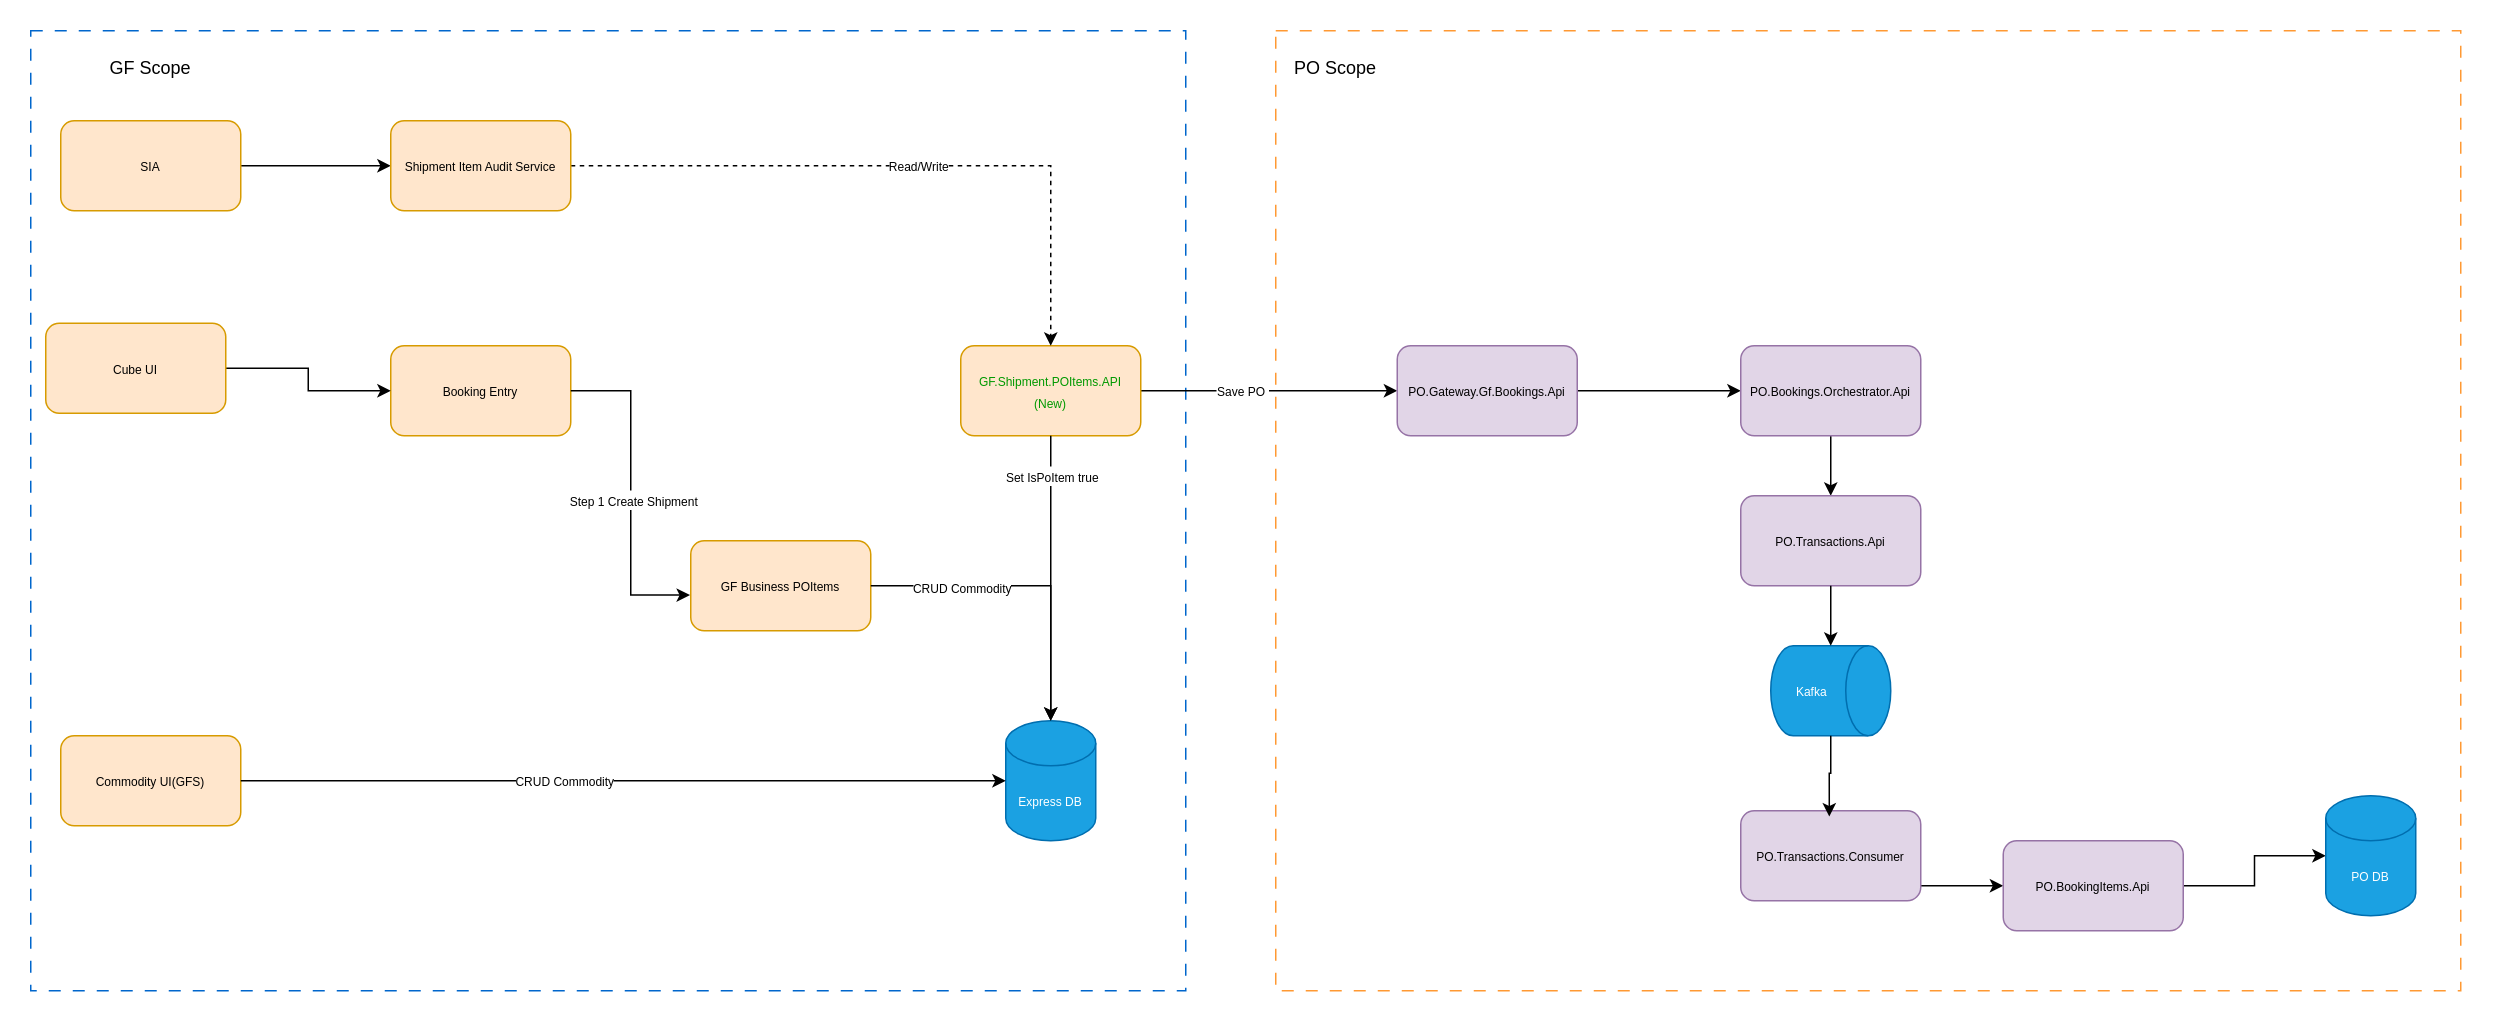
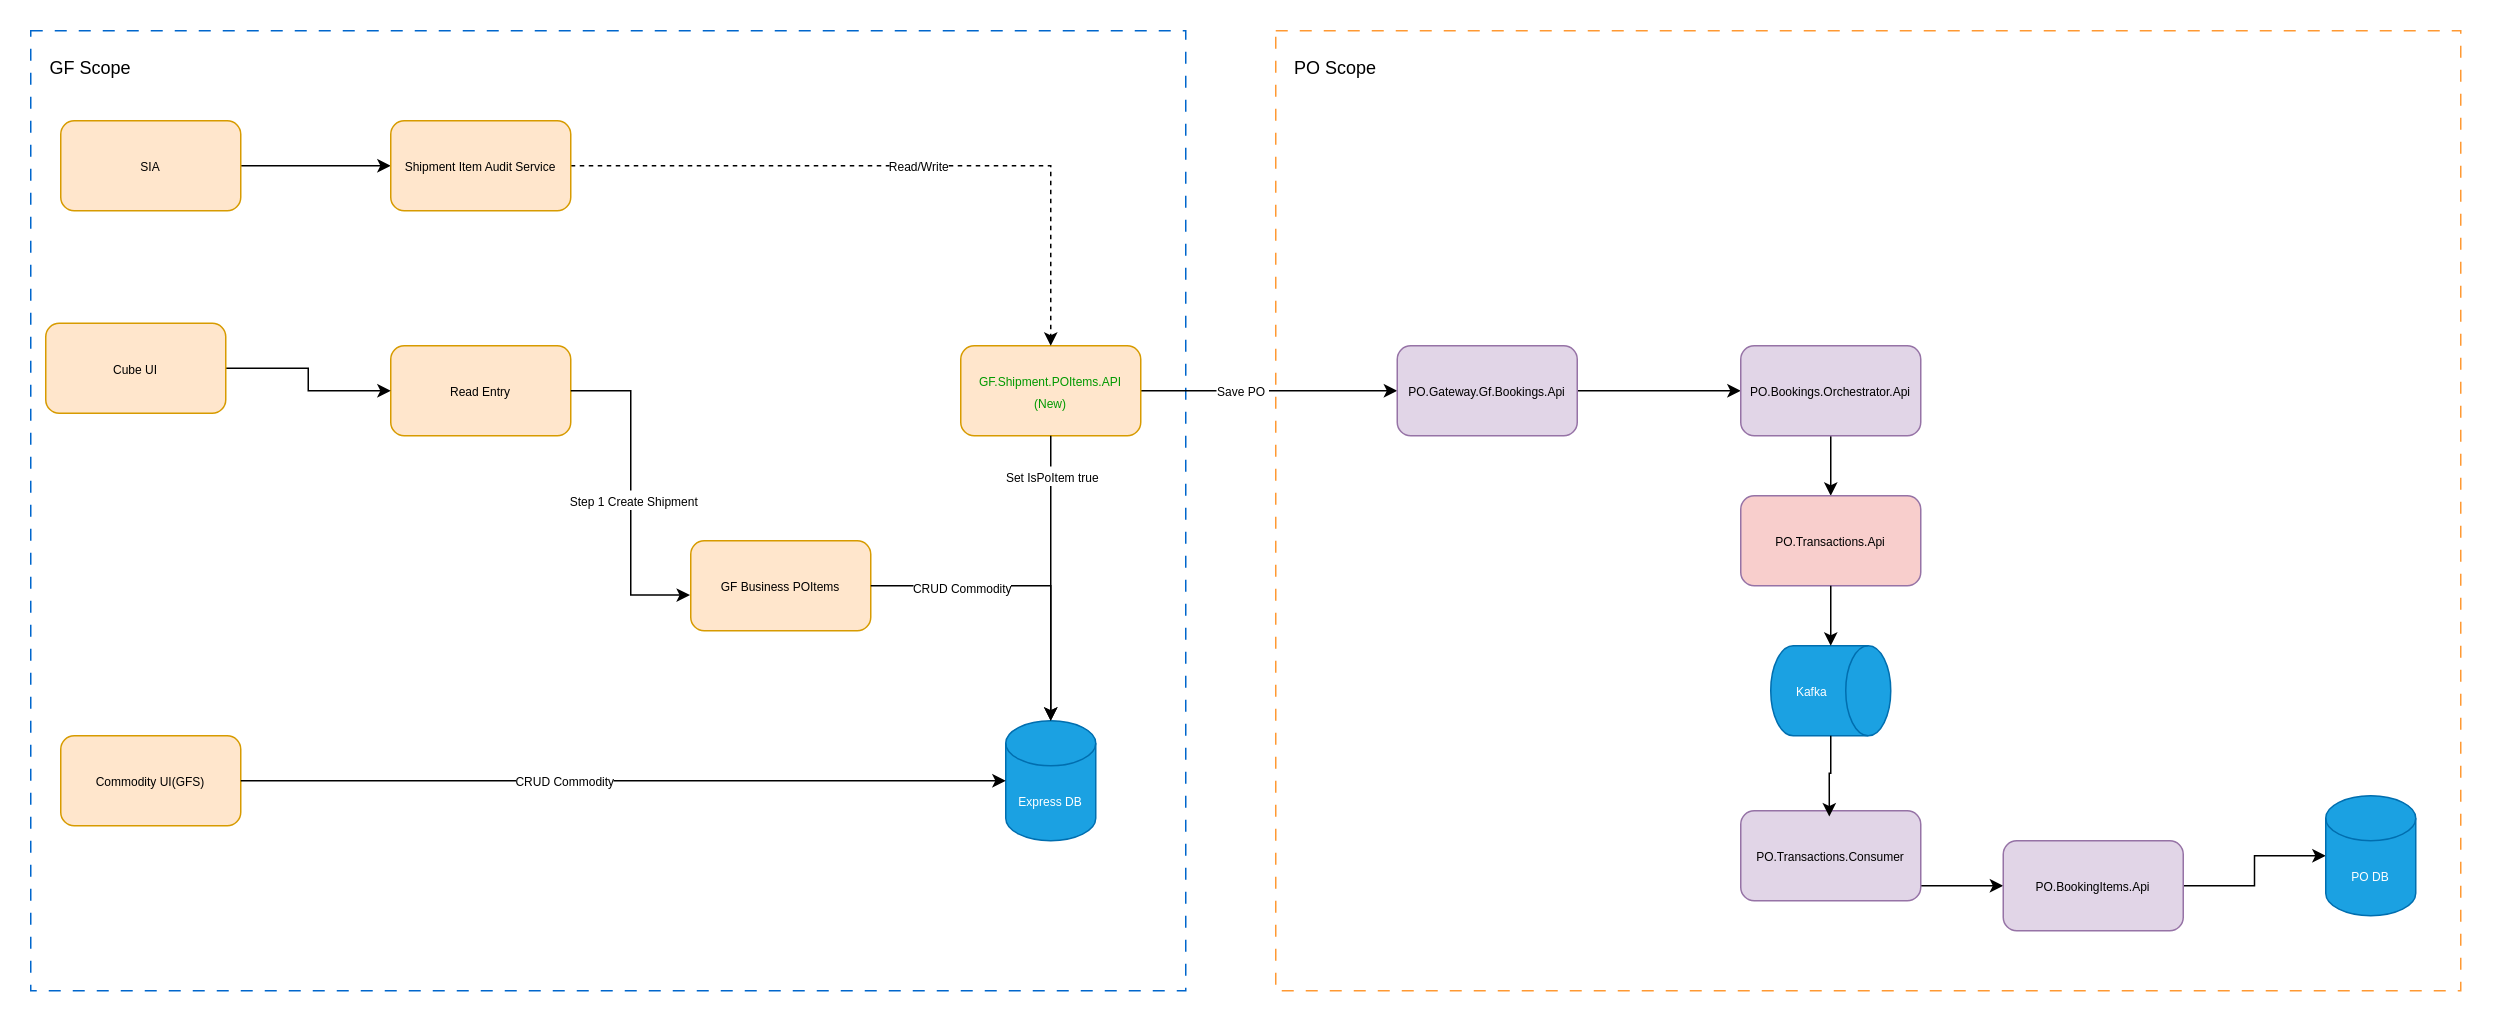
(151, 68) -> (91, 68)
(481, 391) -> (481, 391)
(1831, 541) -> (1831, 541)
